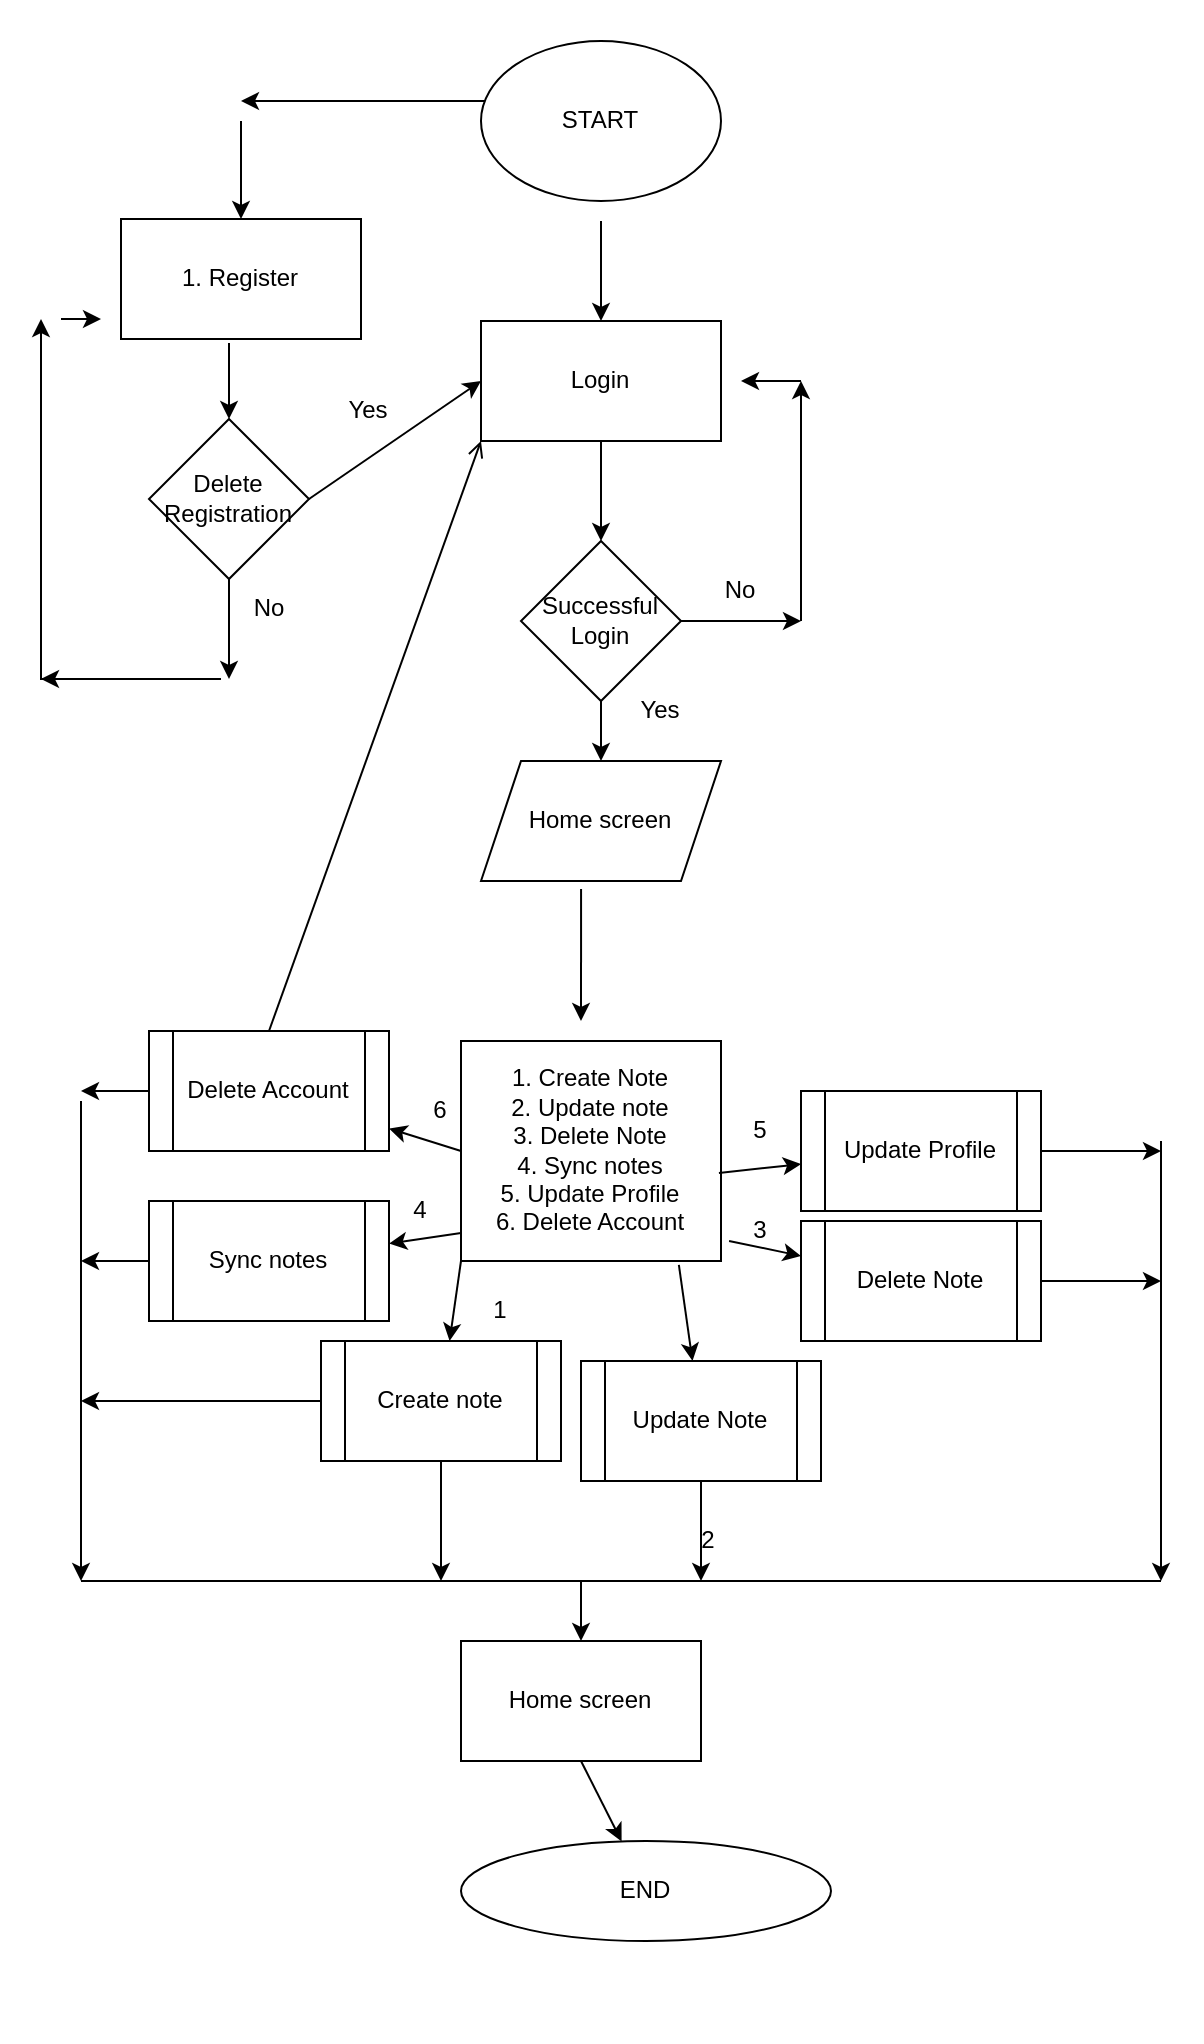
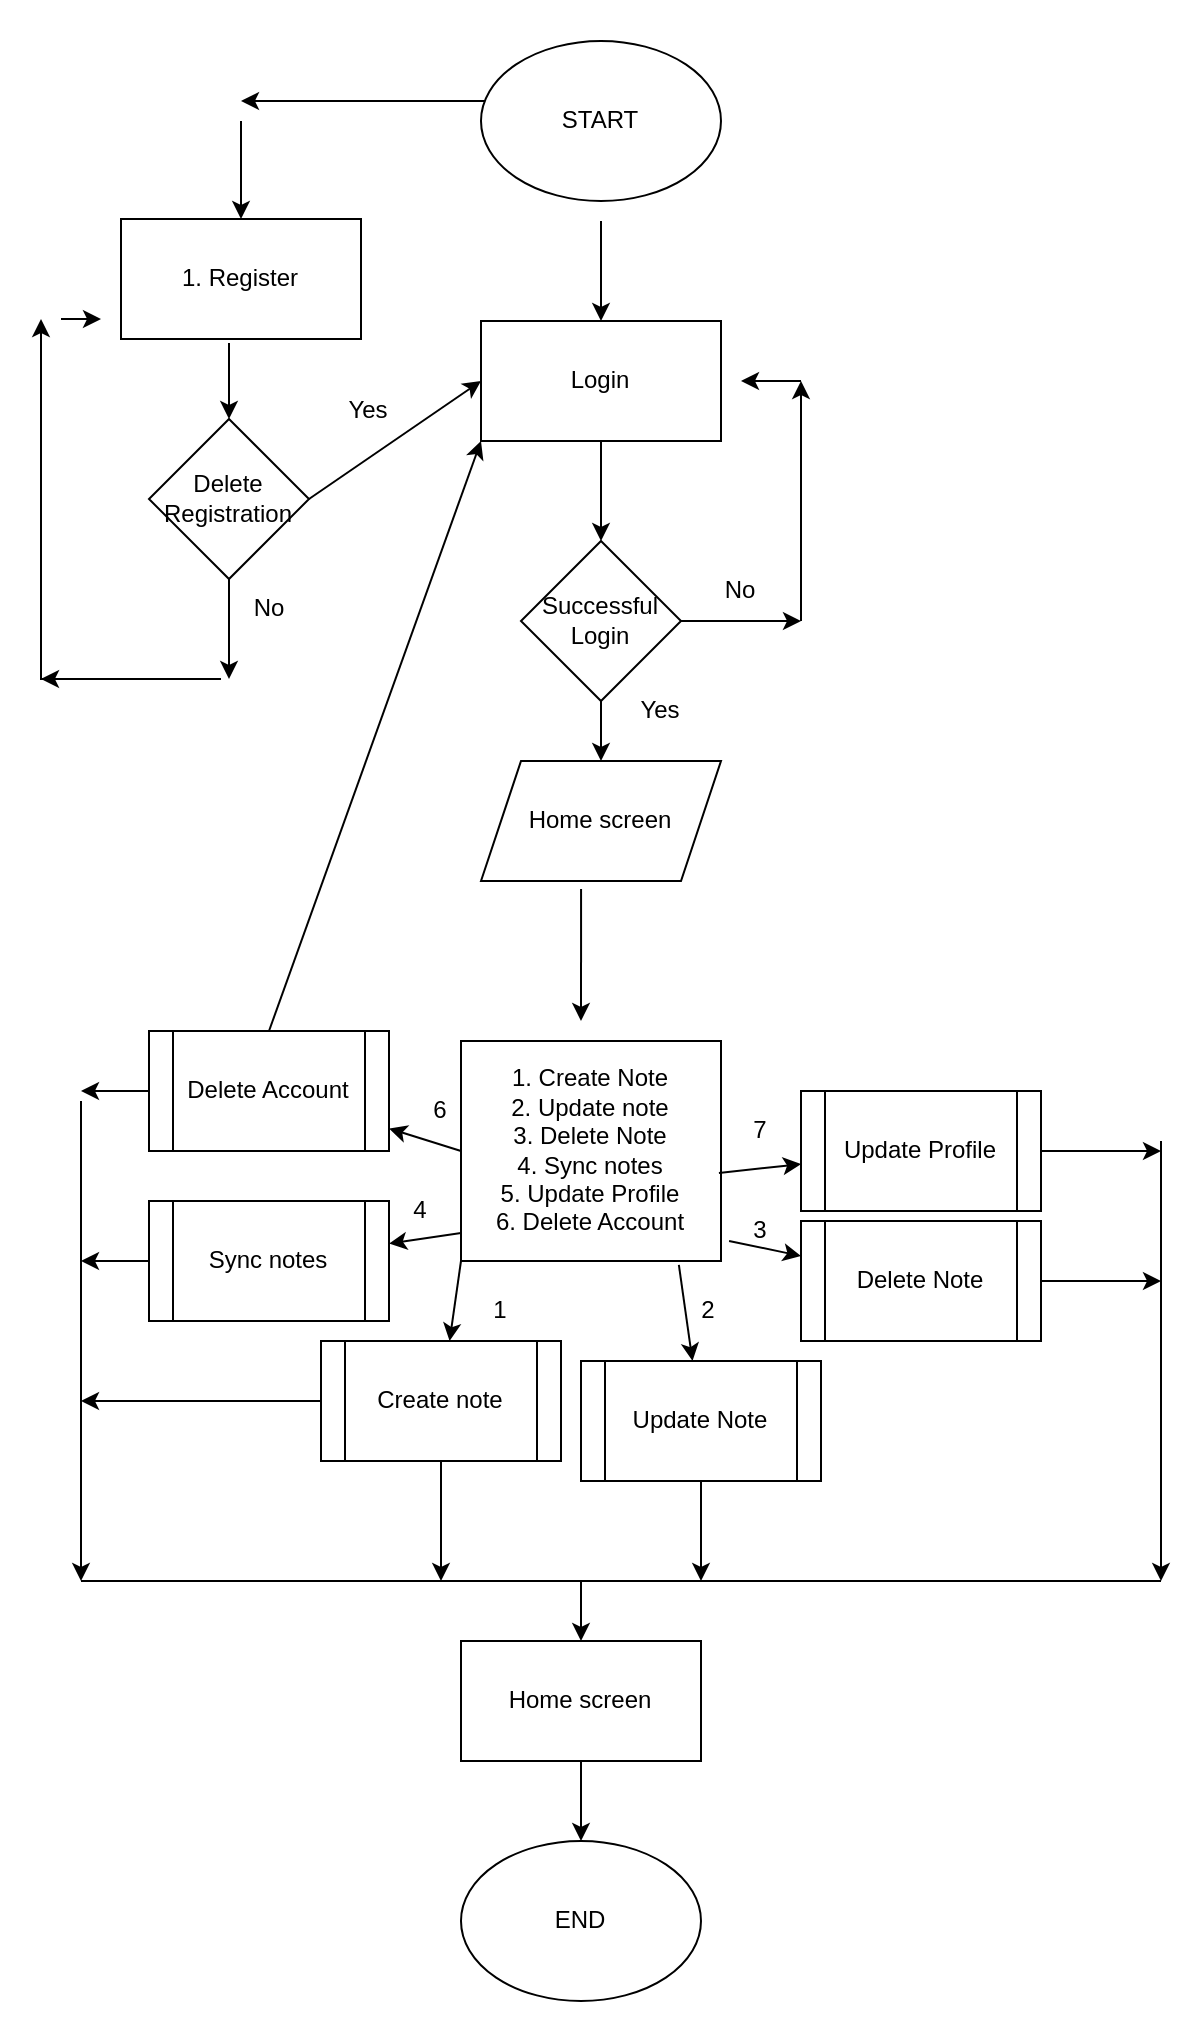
(477, 451) -> (476, 455)
(761, 1131) -> (761, 1131)
(709, 1541) -> (709, 1311)
(646, 1891) -> (581, 1921)
